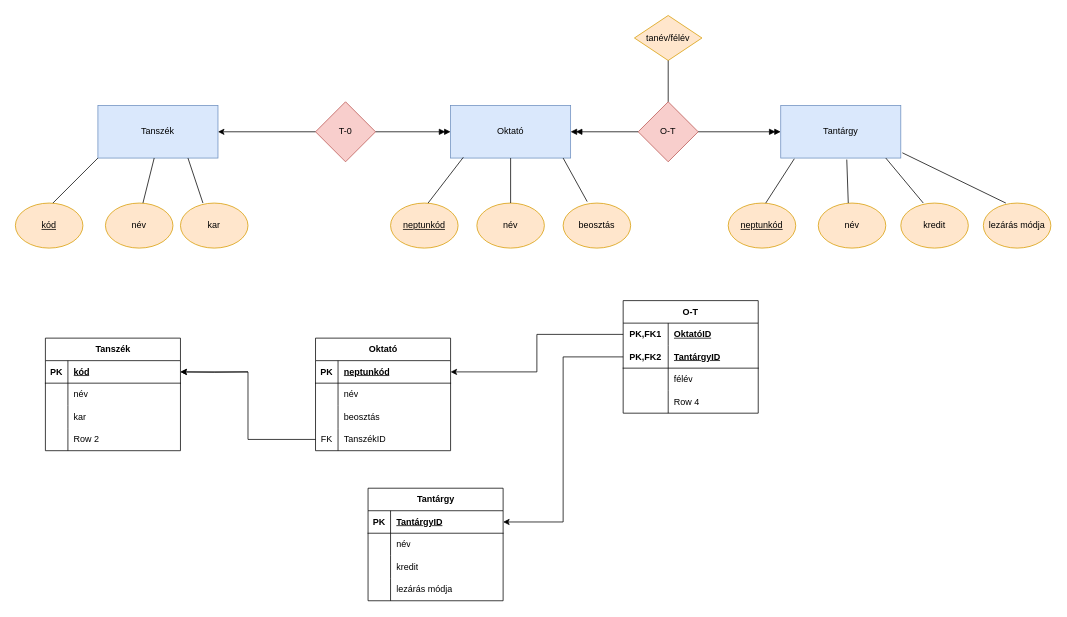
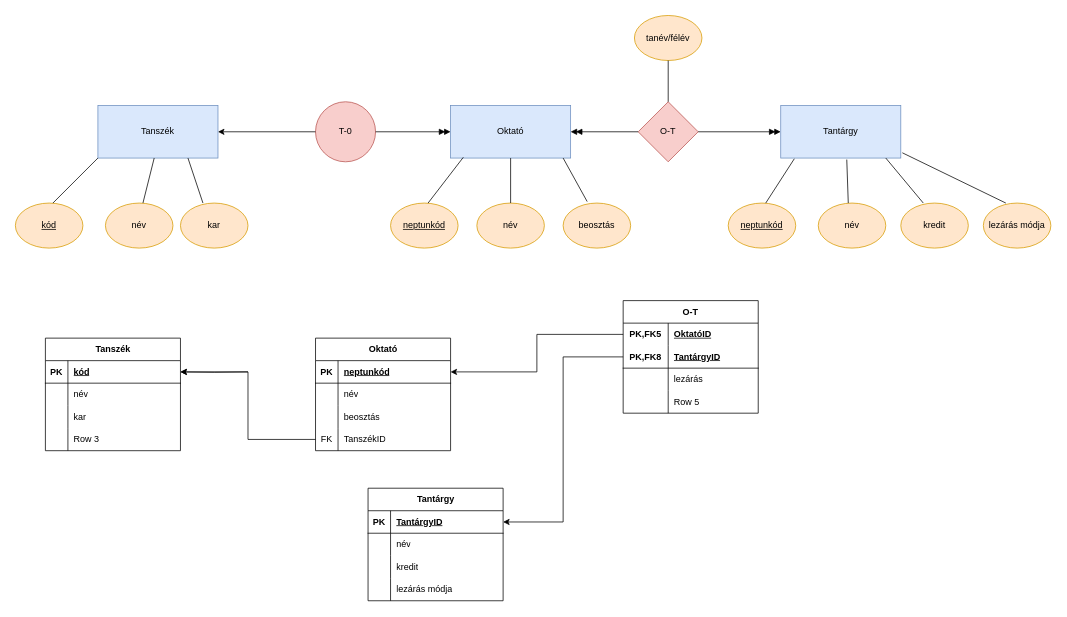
(668, 38) -> (668, 38)
(345, 132) -> (345, 132)
(645, 334) -> (645, 334)
(645, 357) -> (645, 357)
(685, 379) -> (690, 379)
(685, 402) -> (685, 402)
(85, 439) -> (85, 439)
